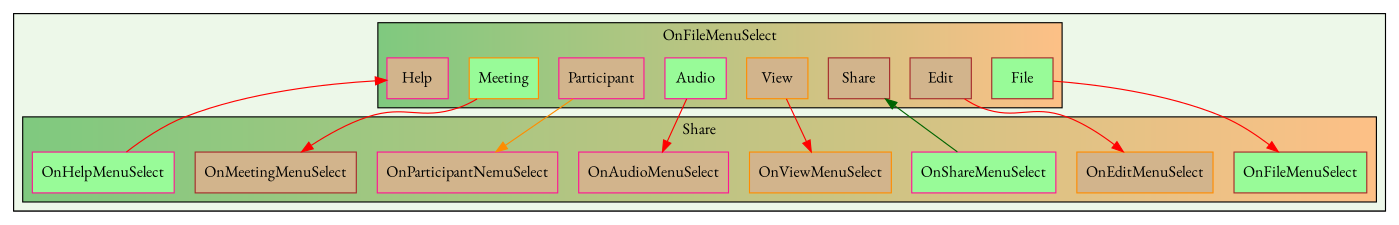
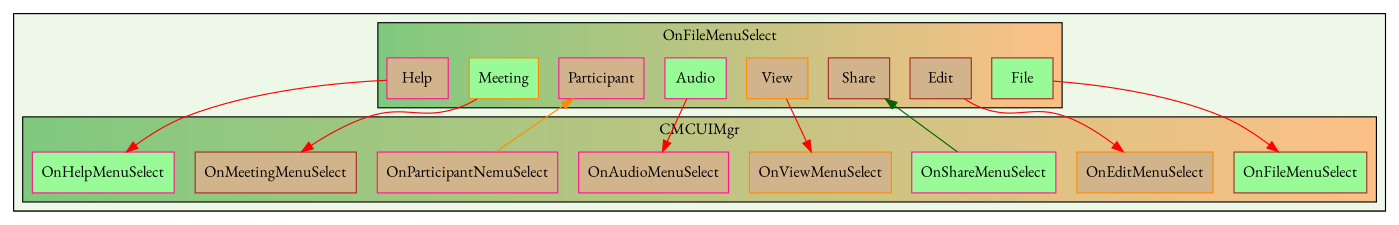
(245, 99) -> (257, 96)
(536, 124) -> (530, 129)
(700, 130) -> (700, 130)
